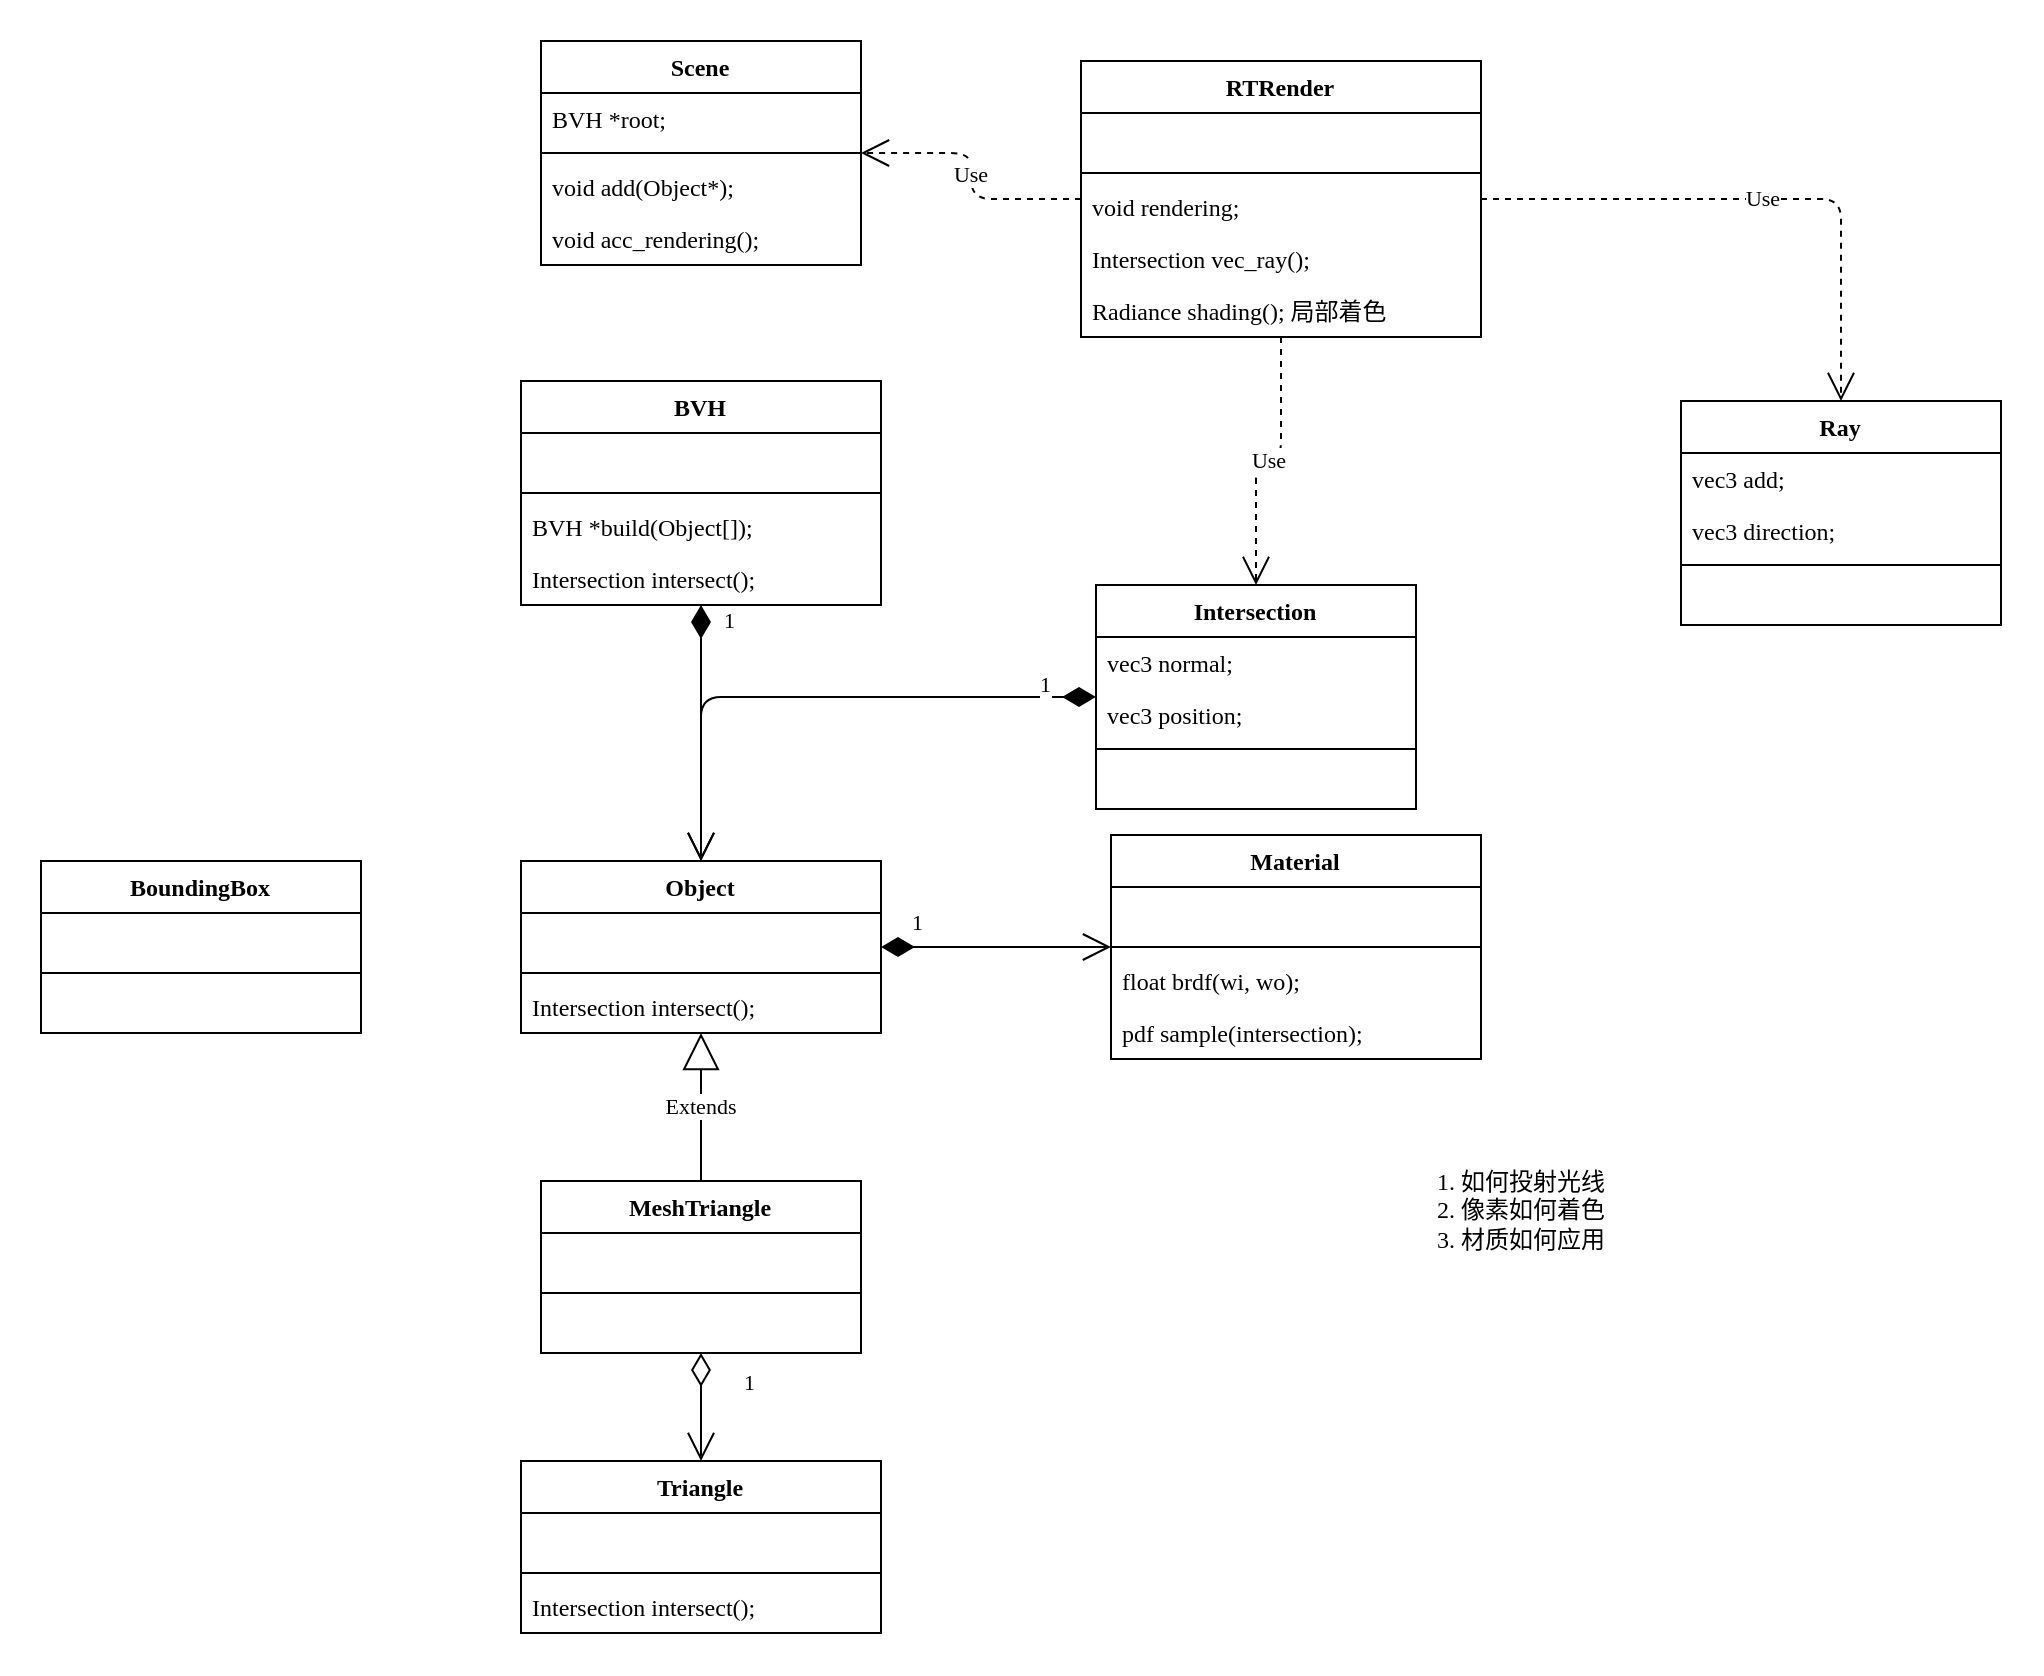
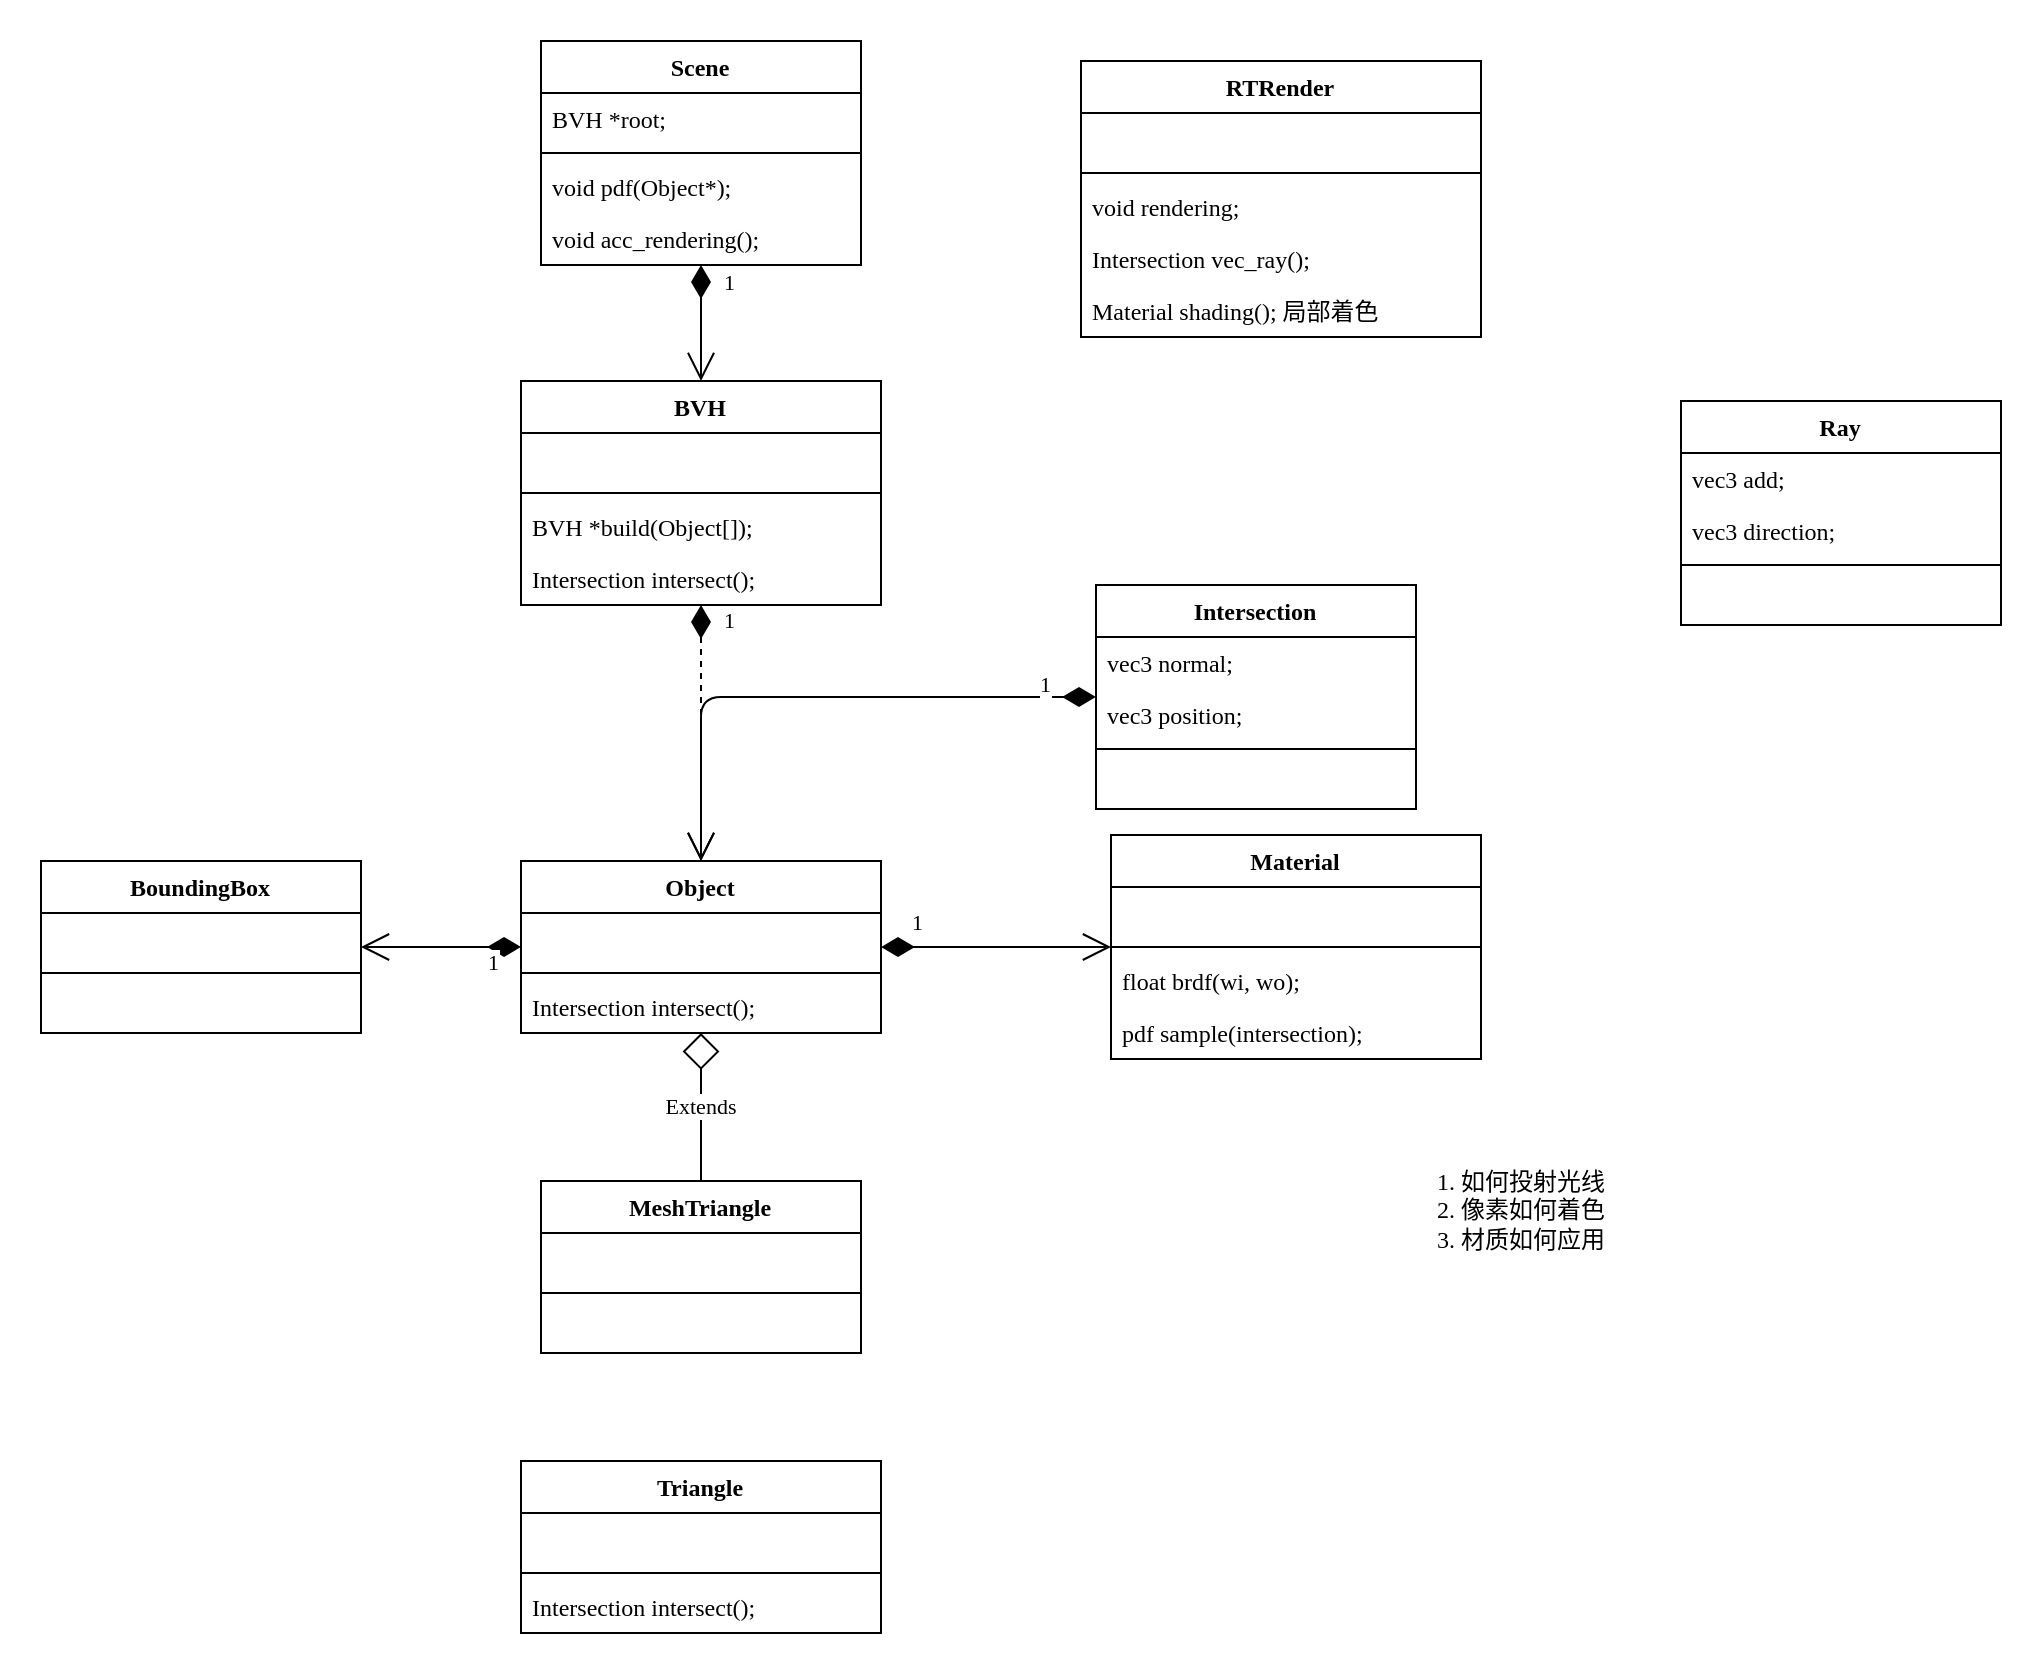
(664, 188) -> (664, 188)
(1017, 199) -> none
(1756, 199) -> none
(1259, 312) -> (1256, 312)
none -> (701, 336)
(1269, 461) -> none
(701, 673) -> (701, 673)
none -> (428, 947)
(701, 1070) -> (701, 1070)
(701, 1420) -> none
